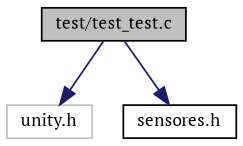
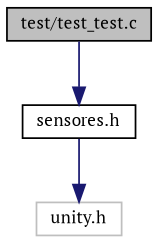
(87, 66) -> (79, 162)
